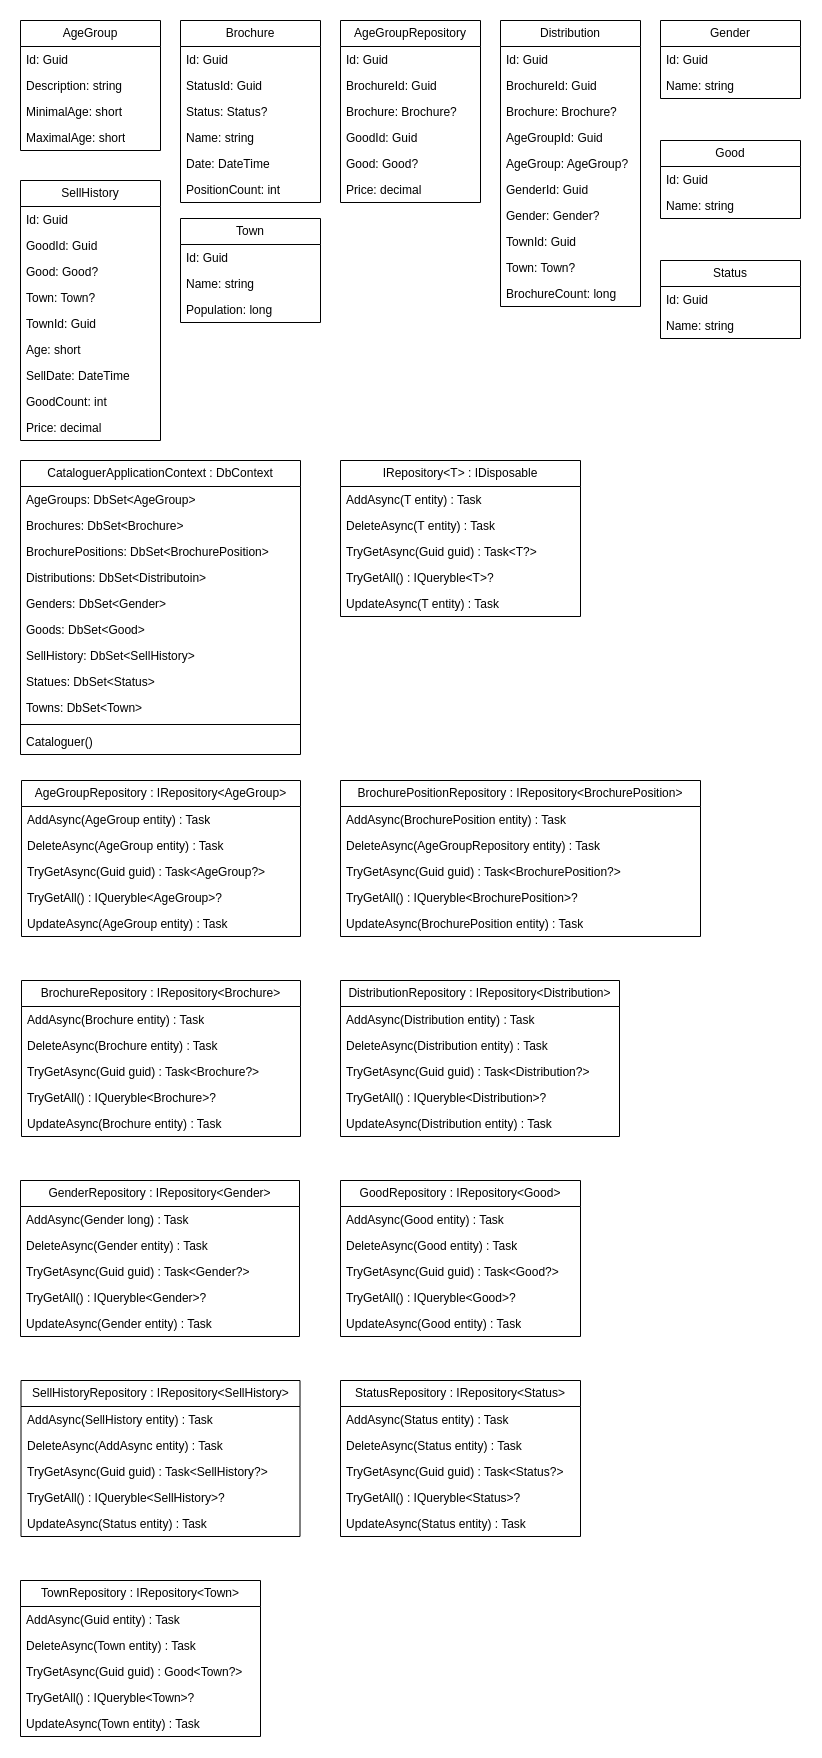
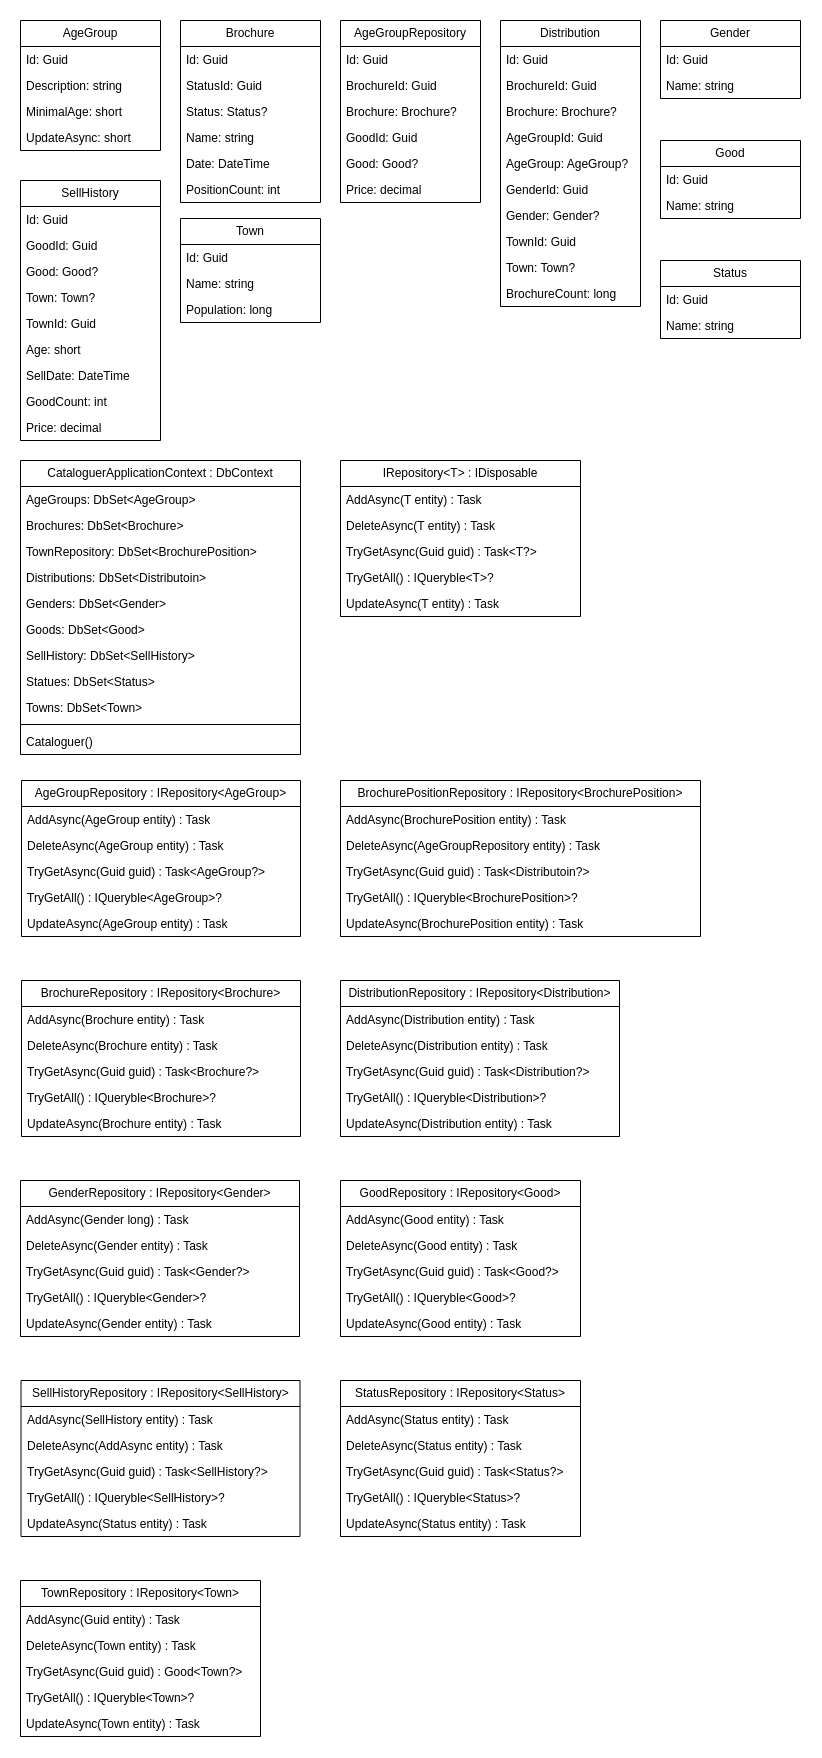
(77, 139) -> (84, 139)
(158, 553) -> (150, 553)
(495, 873) -> (480, 873)
